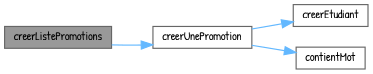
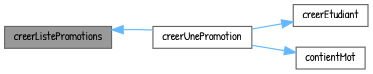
(126, 45) -> (138, 30)
